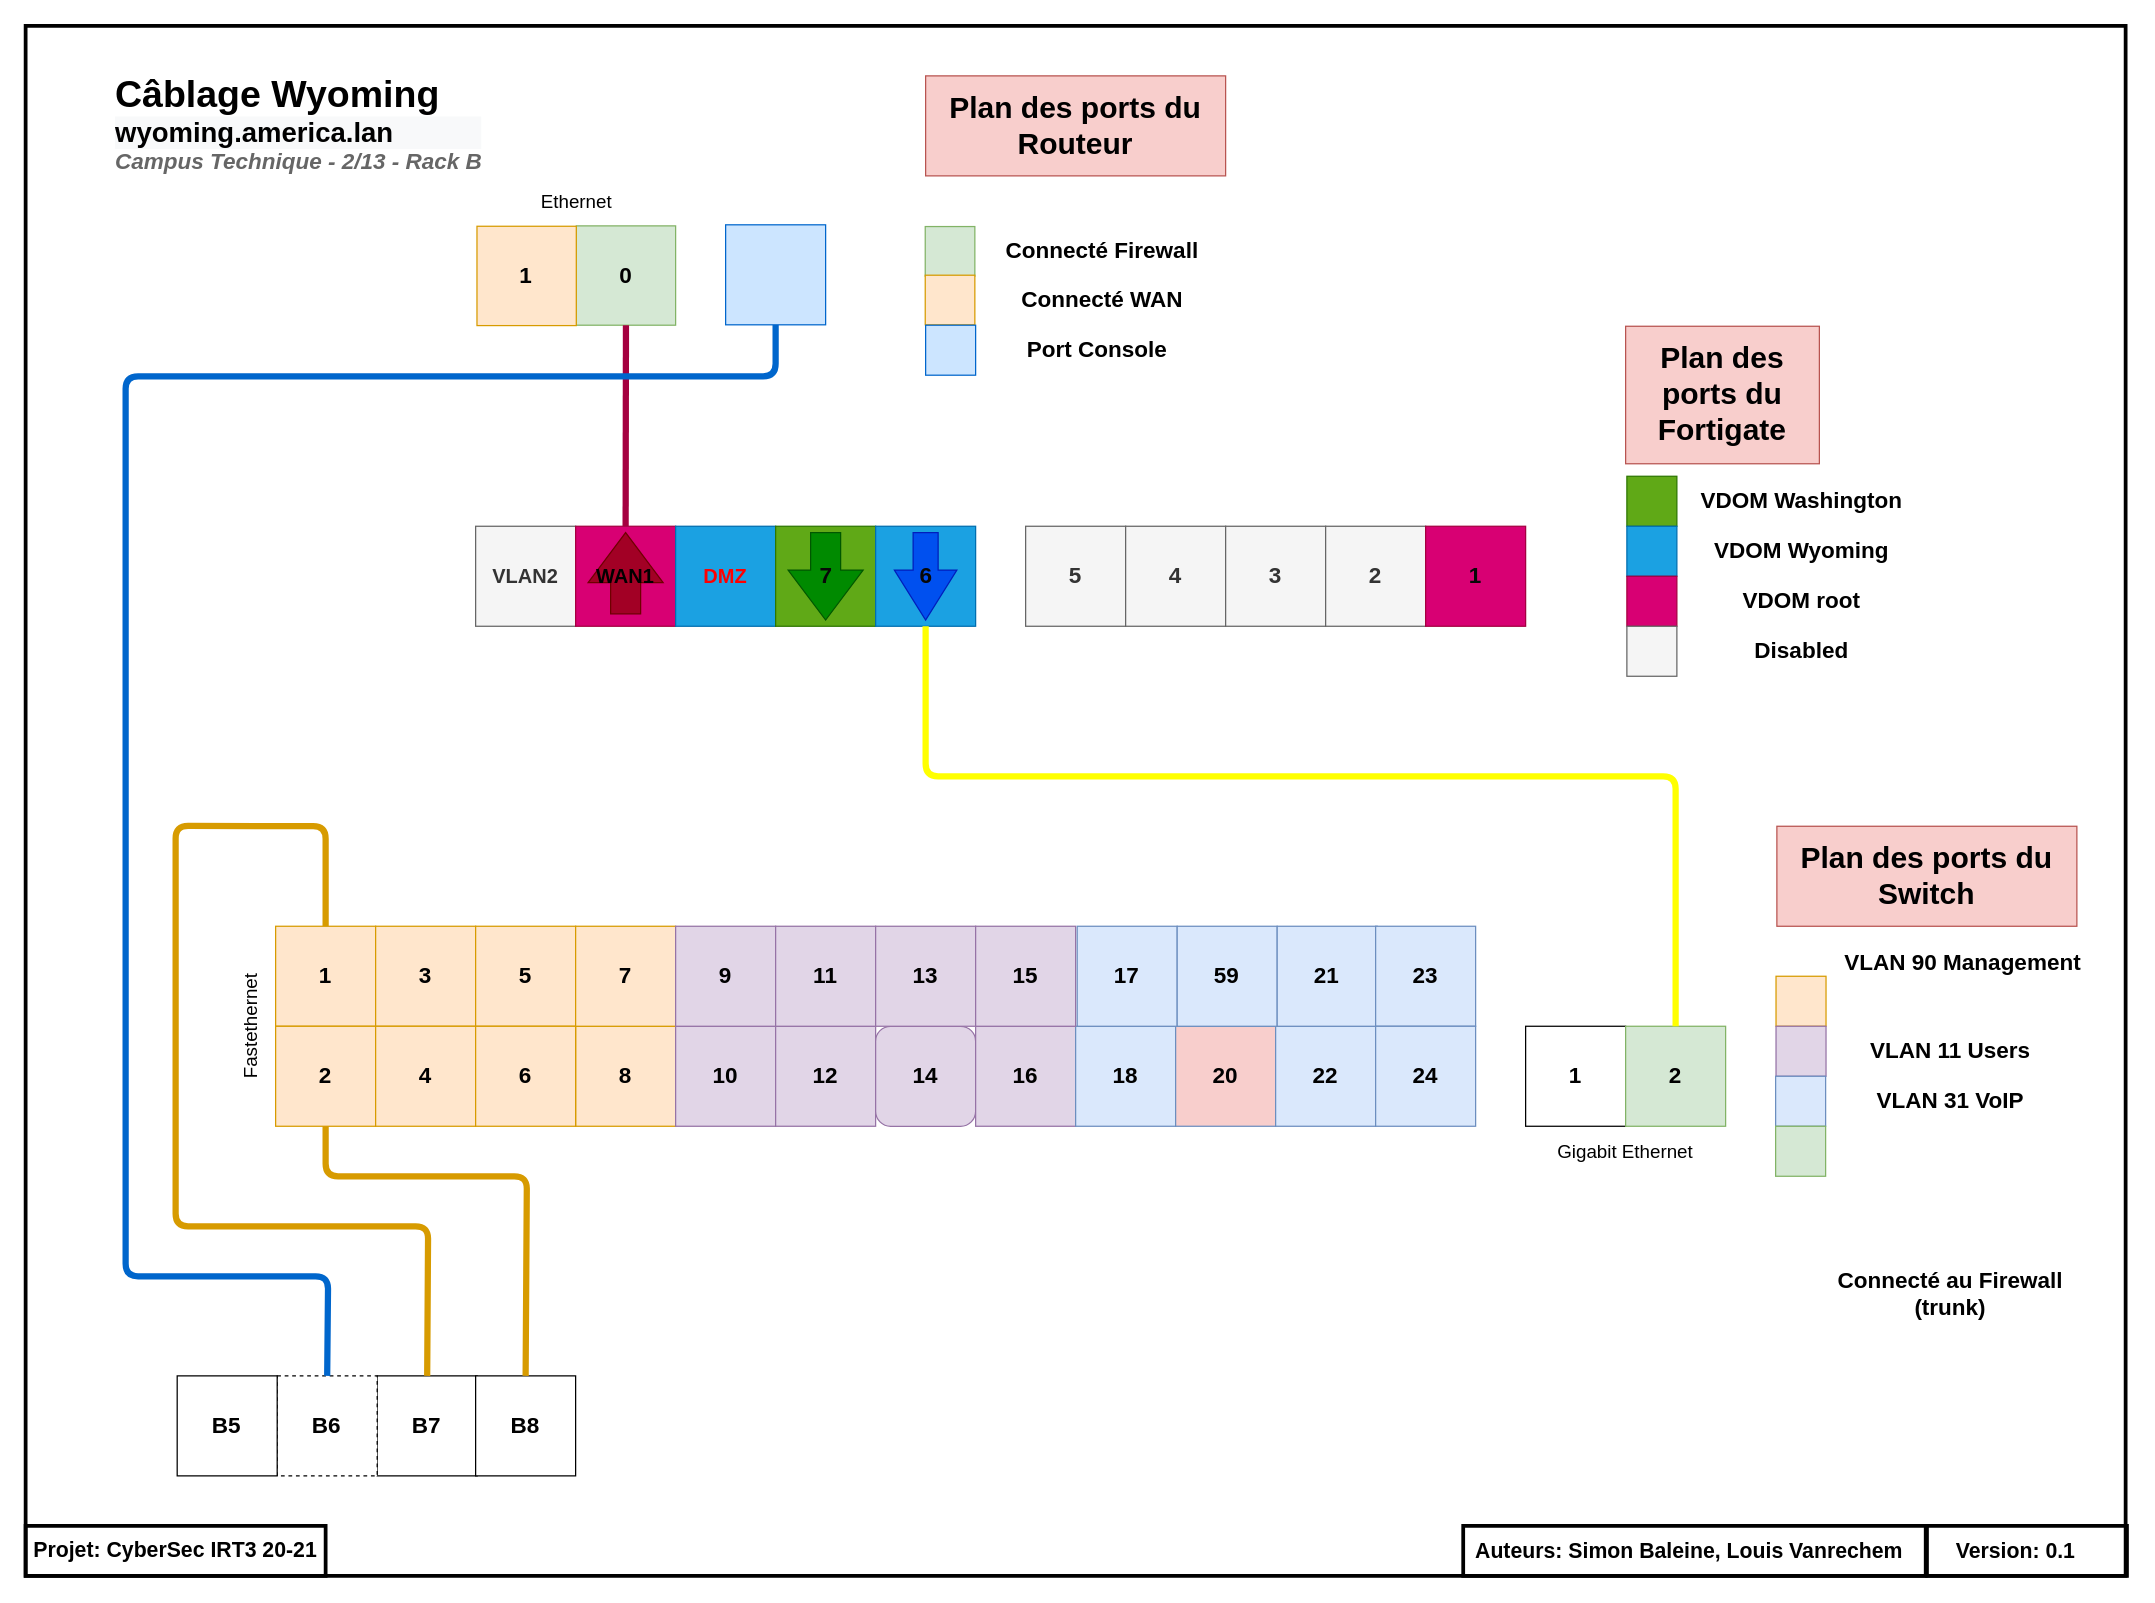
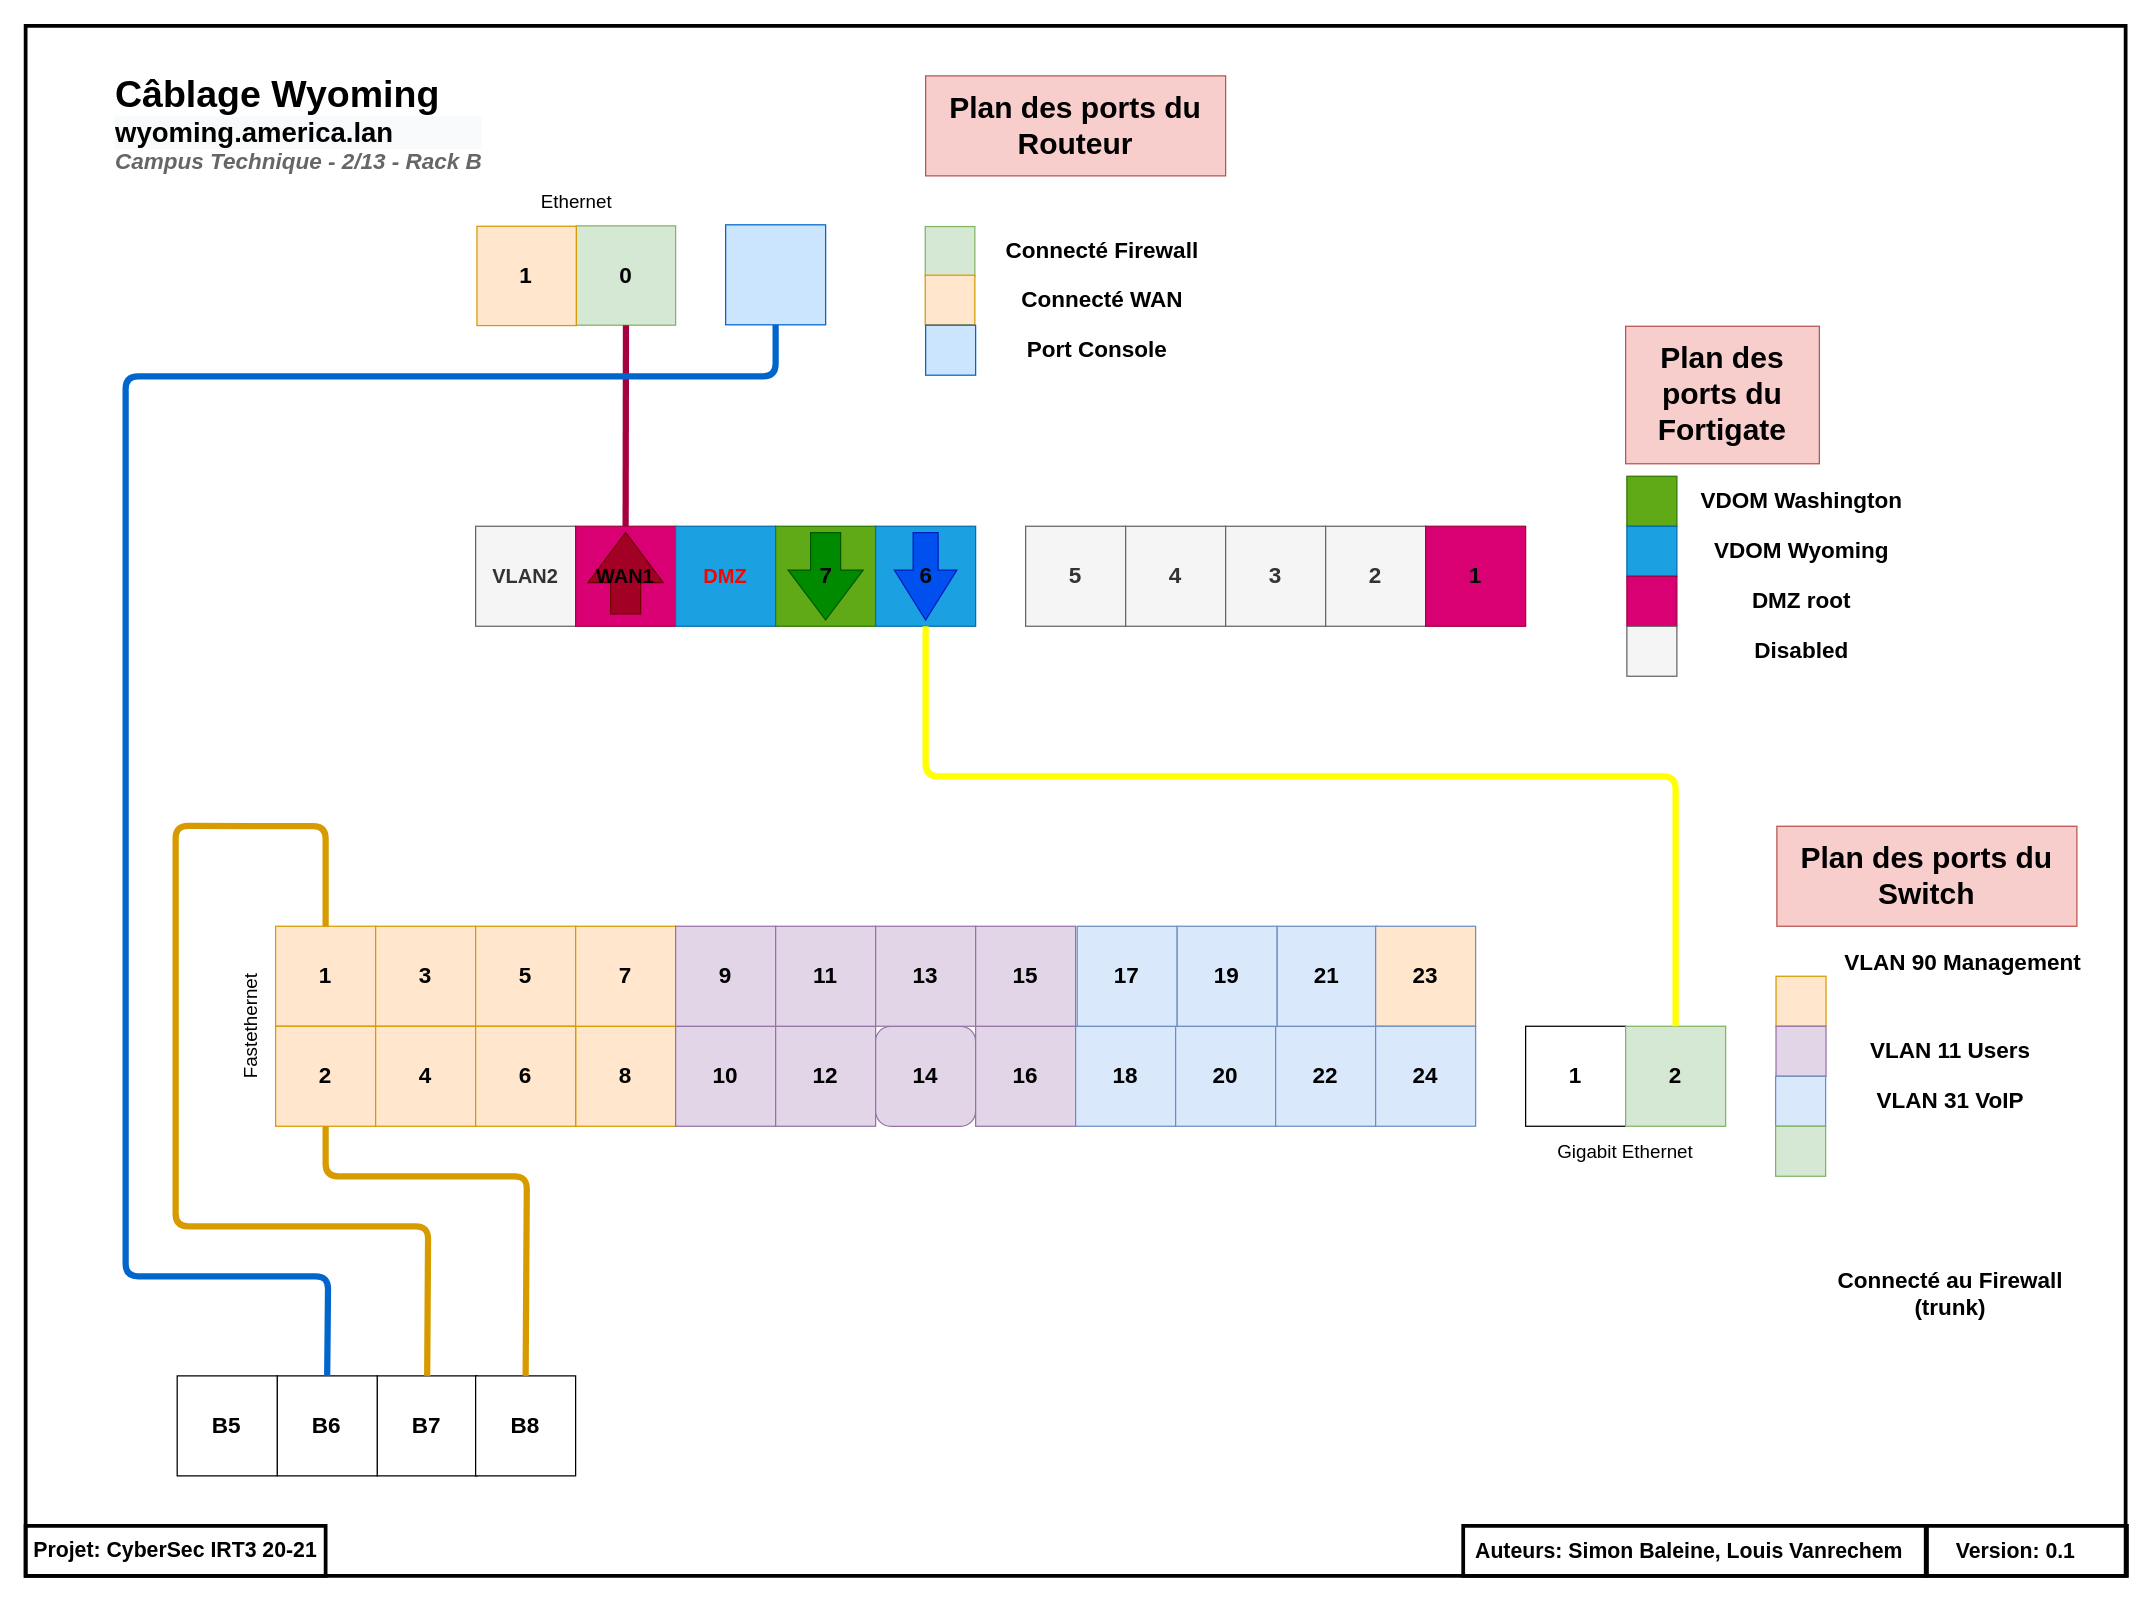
(1802, 601) -> (1802, 601)
(1227, 976) -> (1227, 976)
(1426, 976) -> (1426, 976)
(1226, 1076) -> (1226, 1076)
(327, 1426) -> (327, 1426)
